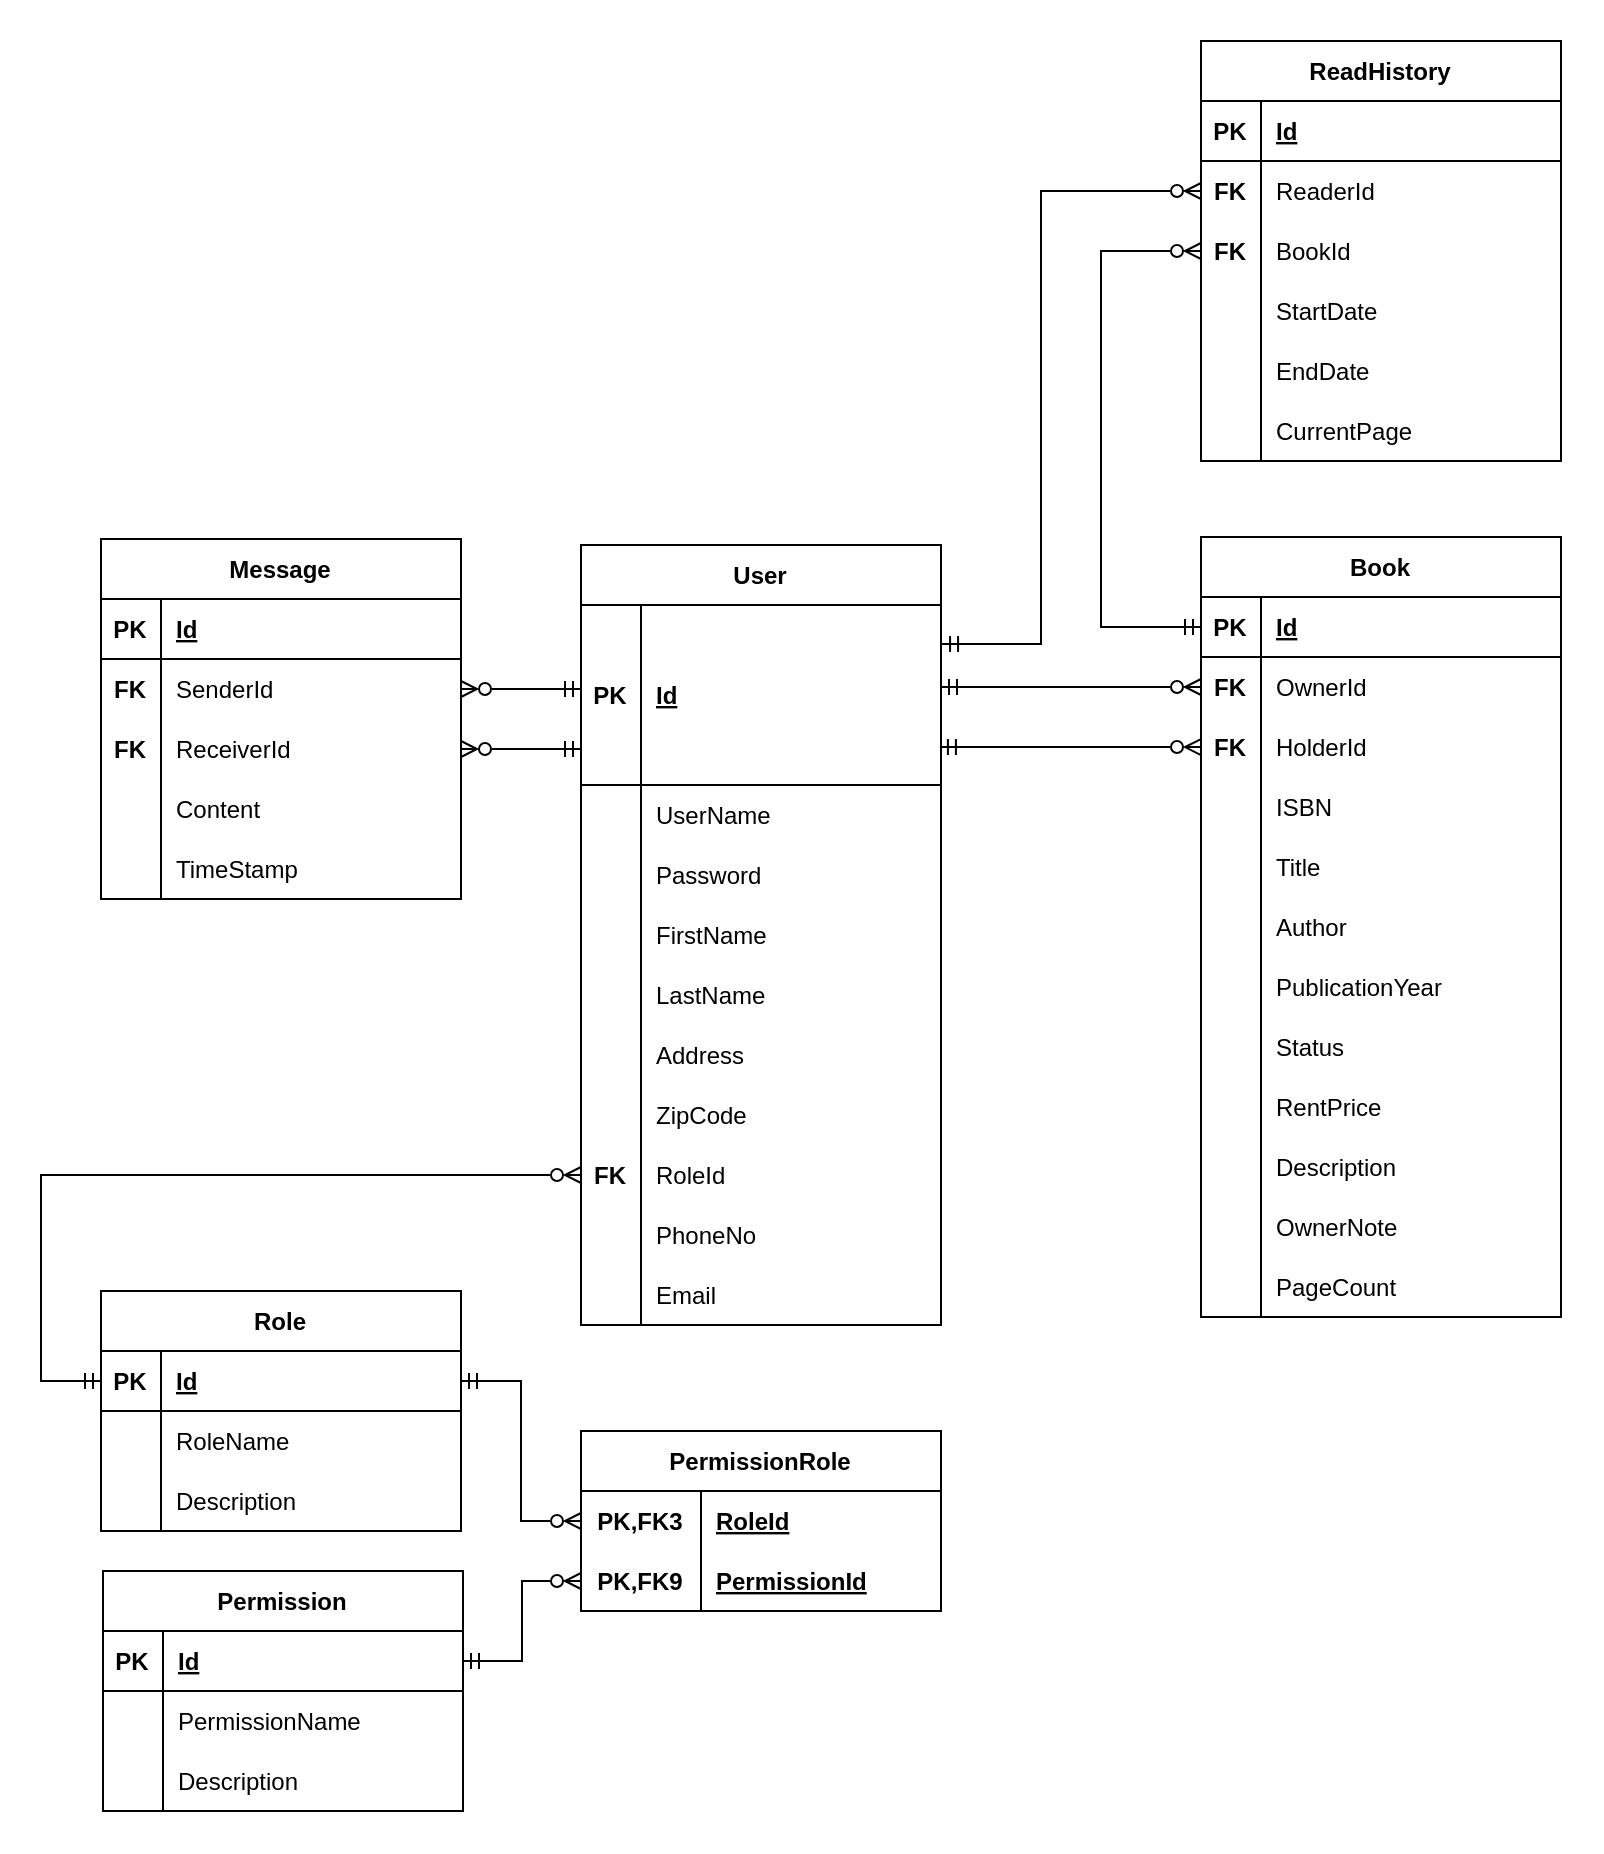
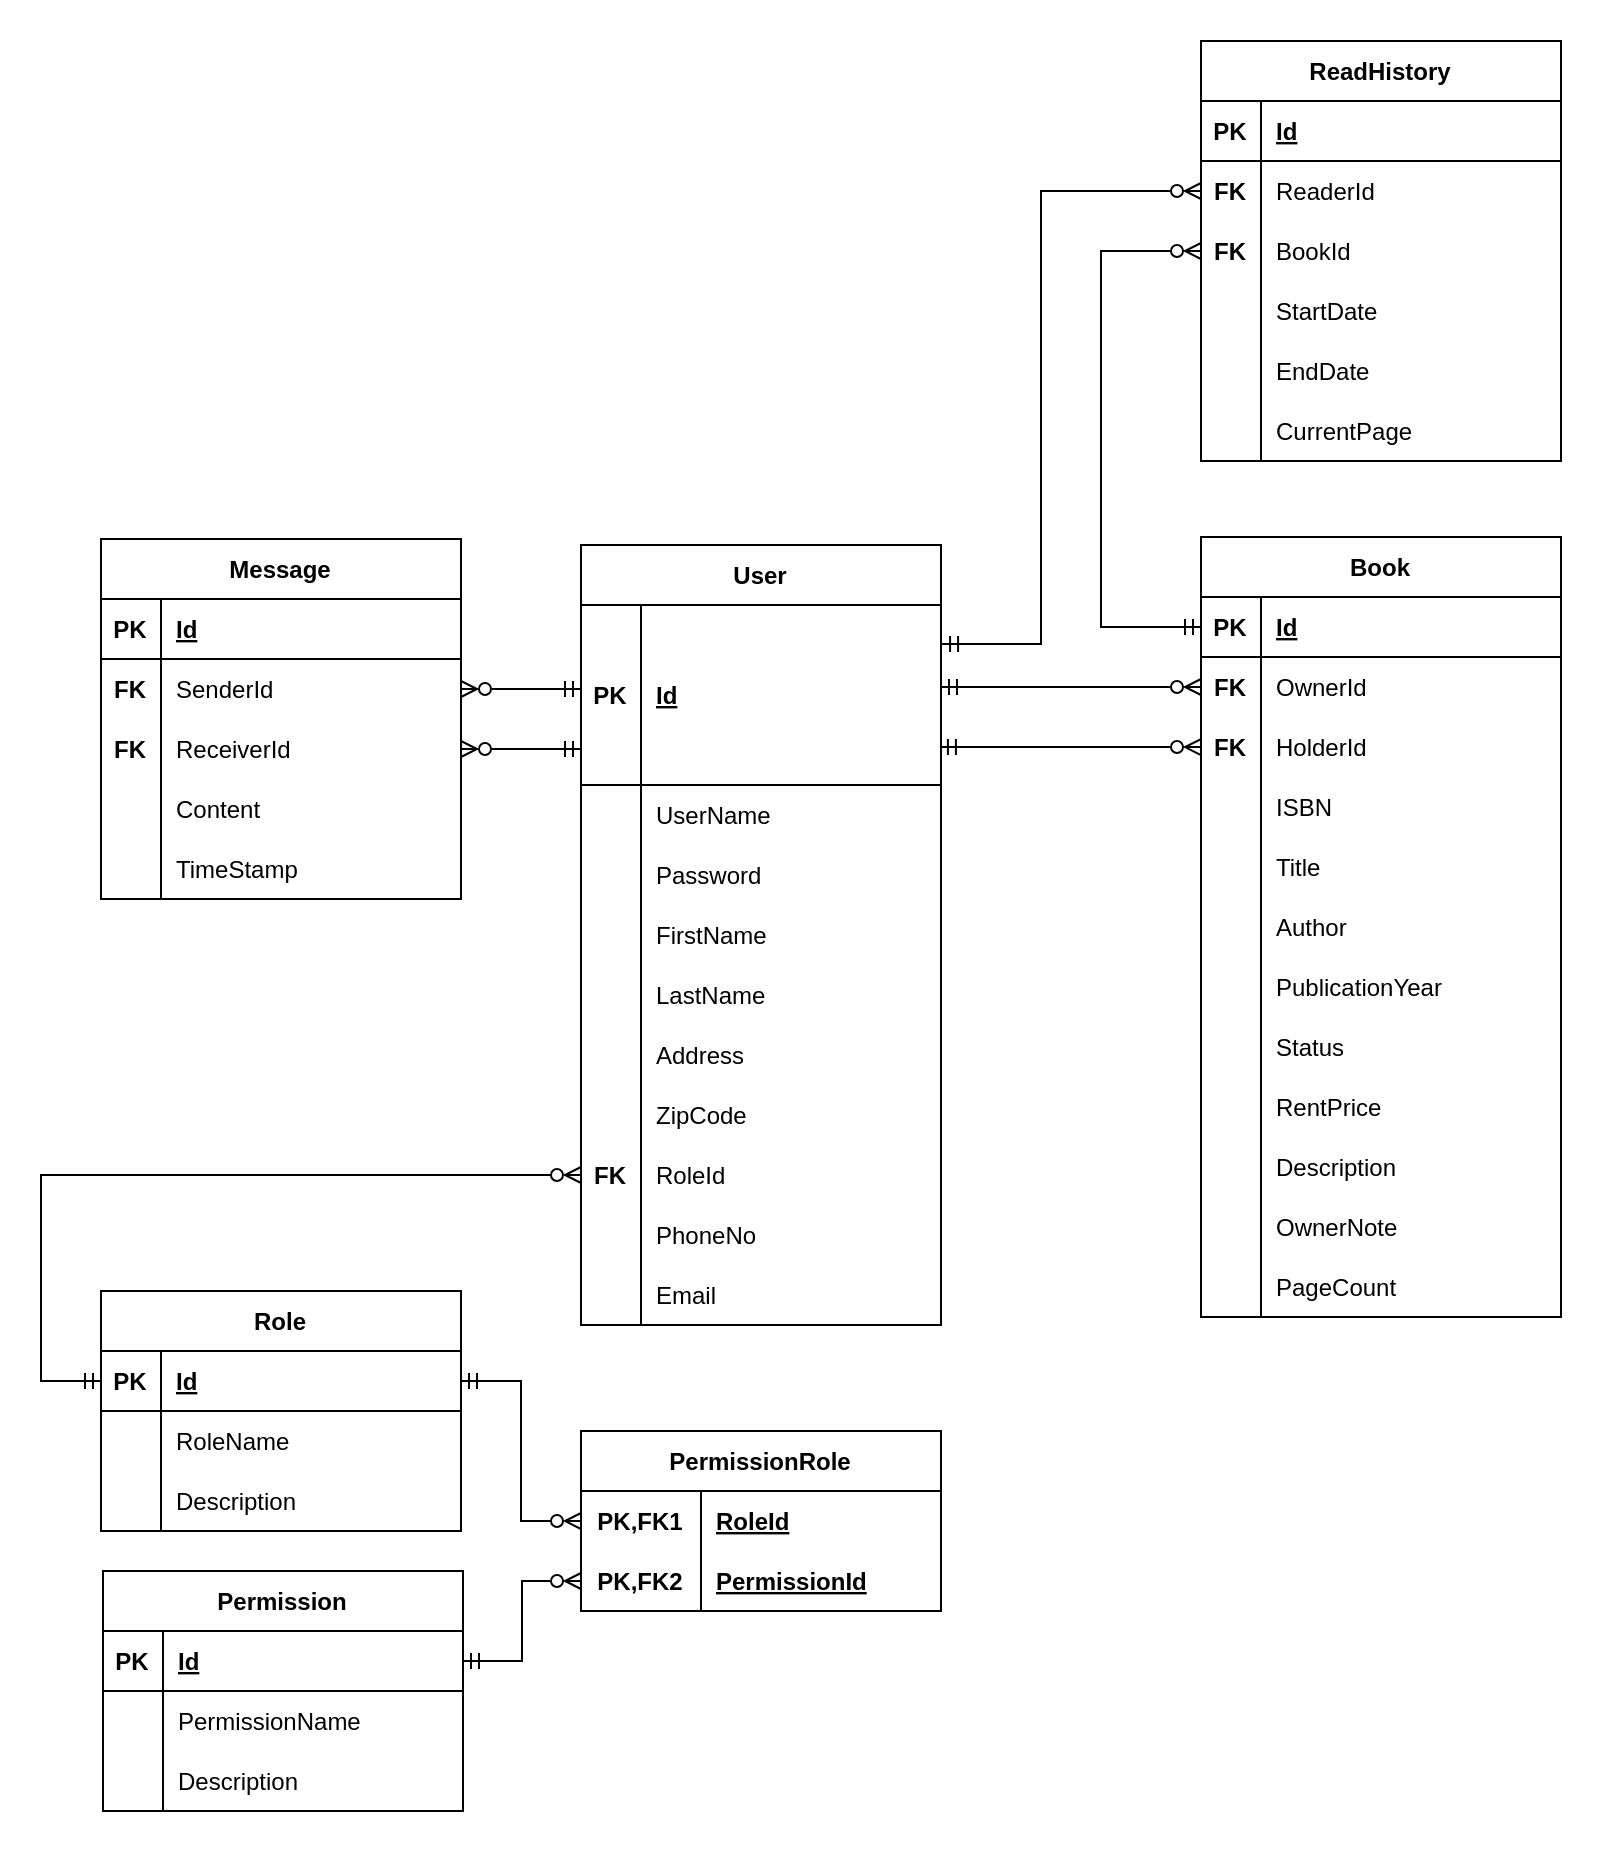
(640, 1522) -> (640, 1522)
(640, 1582) -> (640, 1582)
